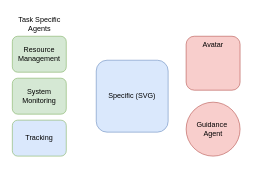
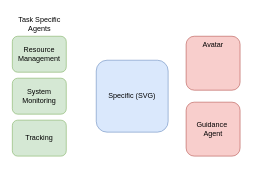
(213, 129) -> (213, 129)
(39, 138) -> (39, 138)
